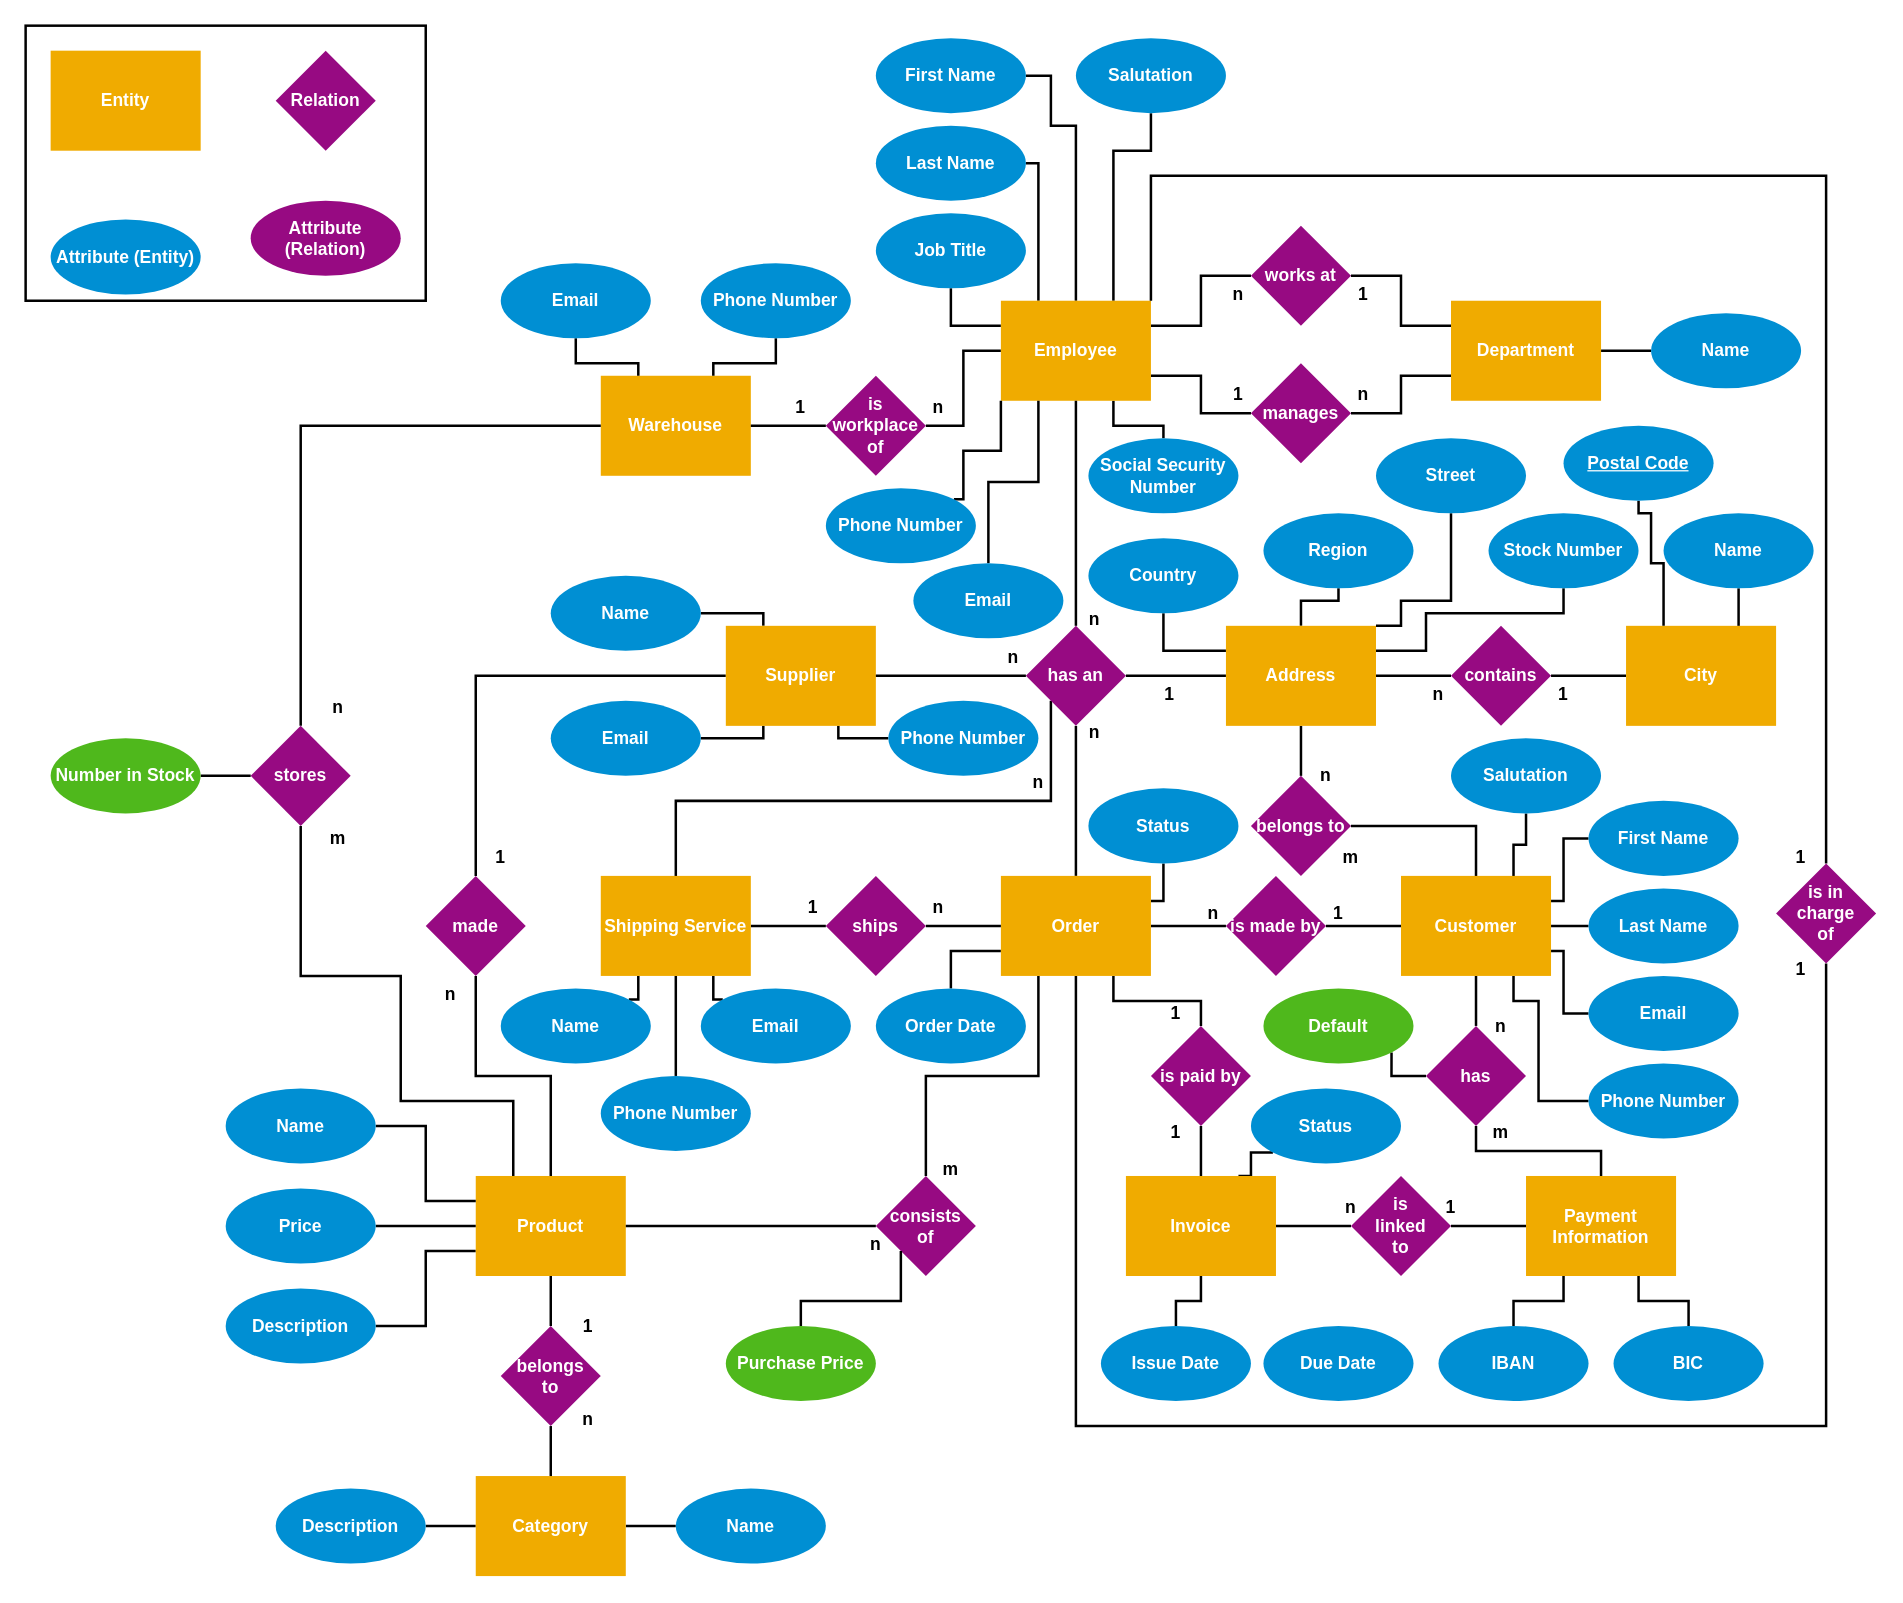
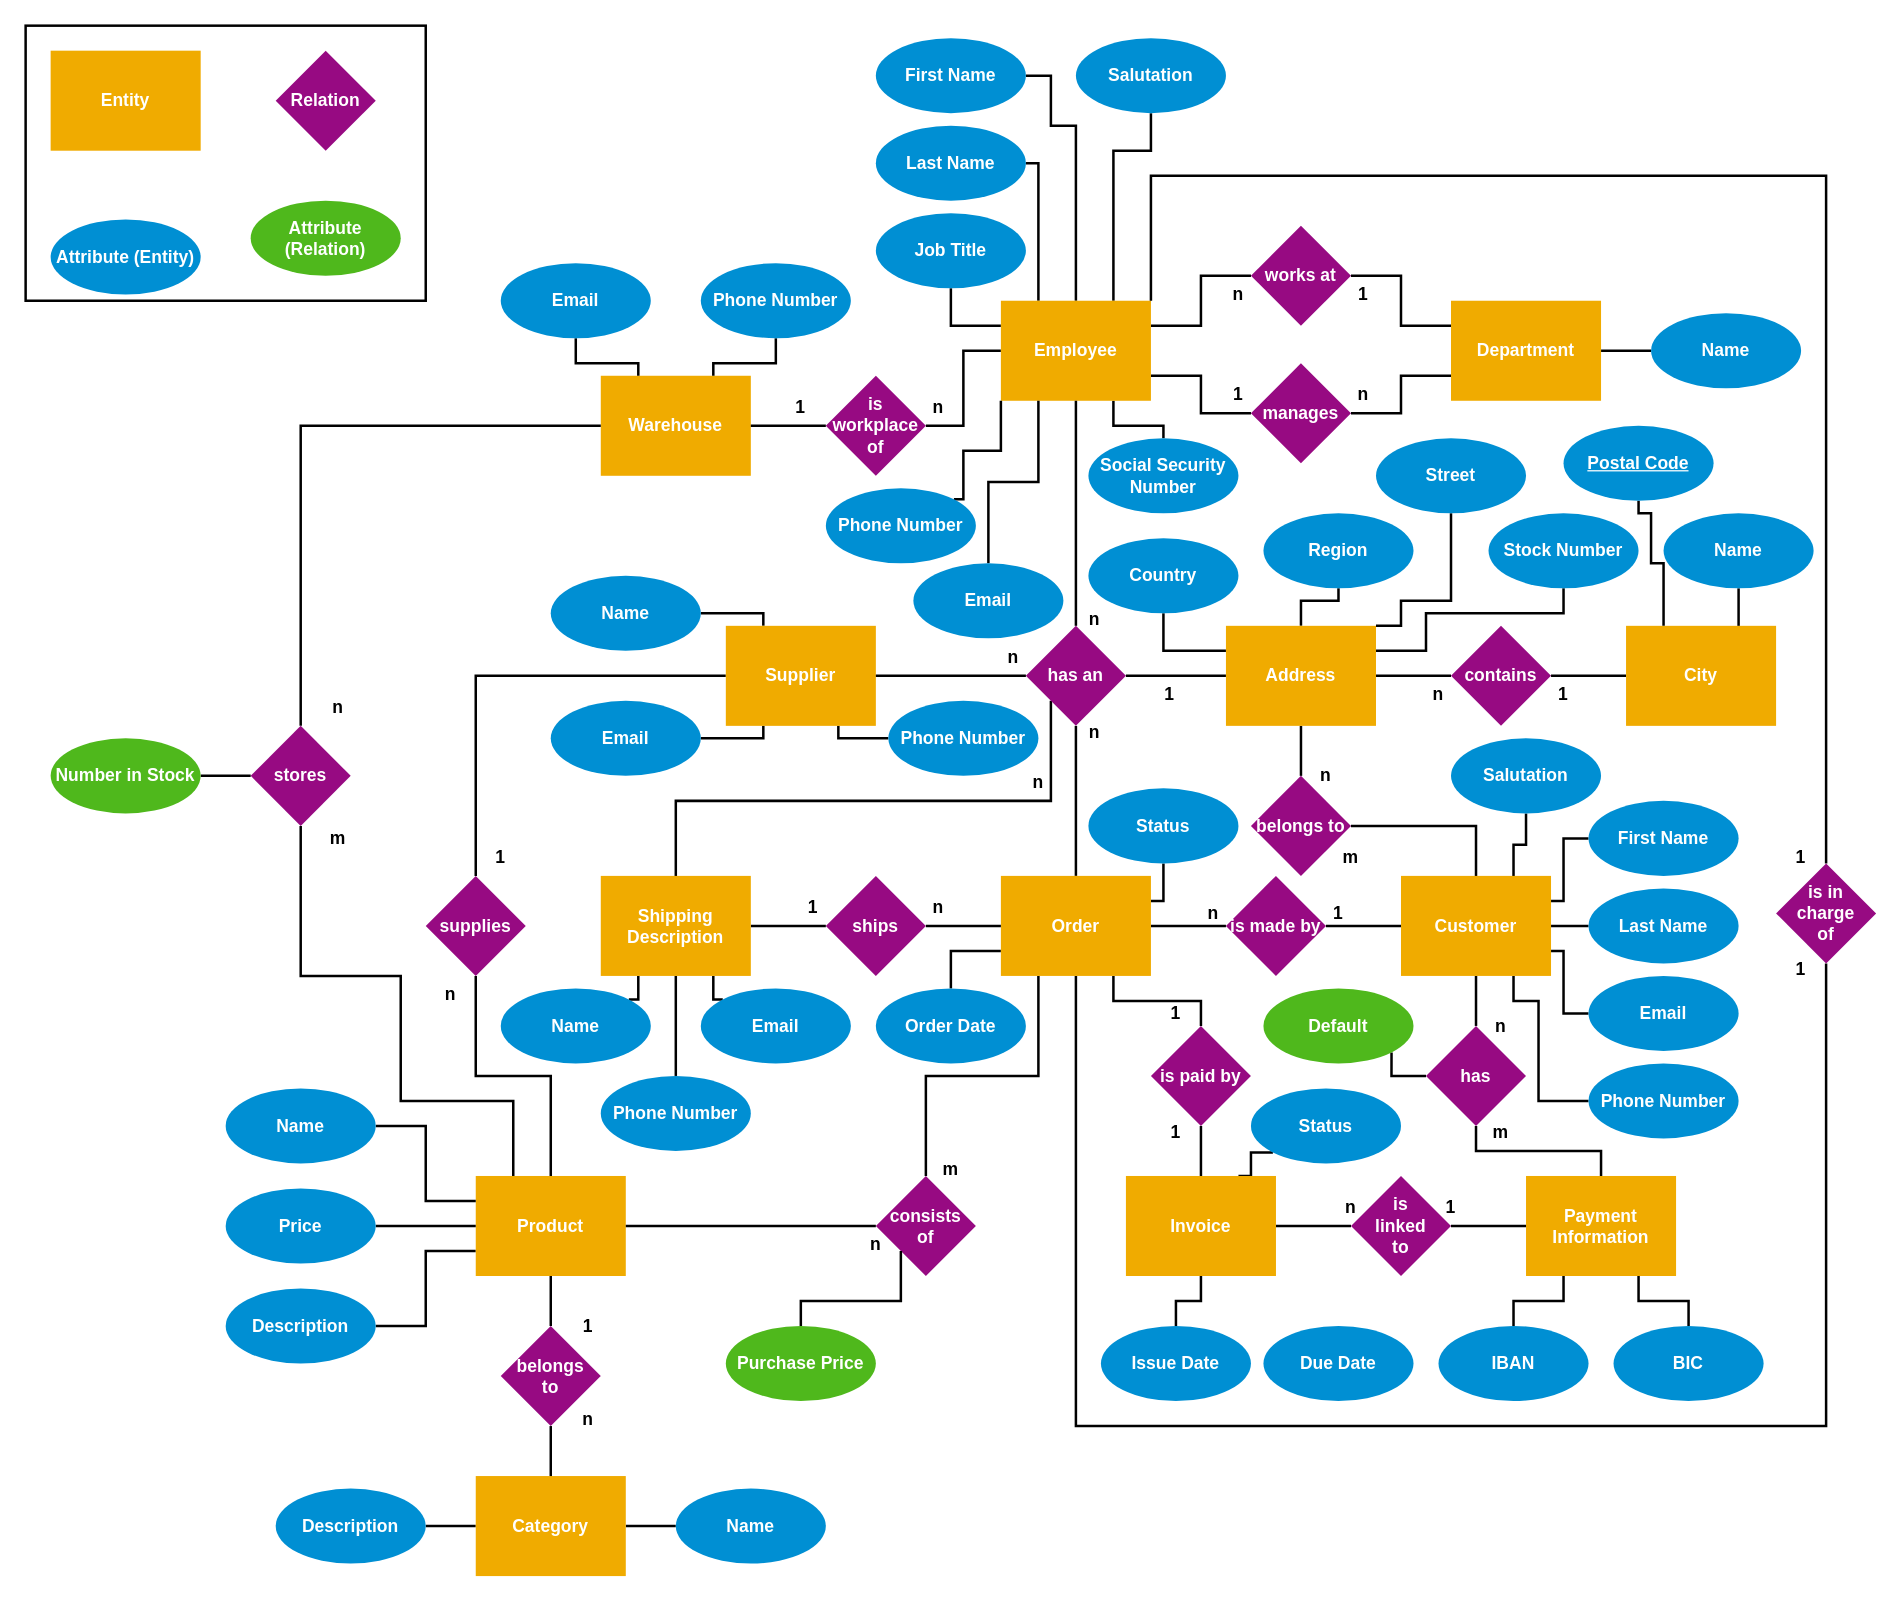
(326, 238) -> (326, 238)
(476, 926) -> (476, 926)
(676, 926) -> (676, 926)
